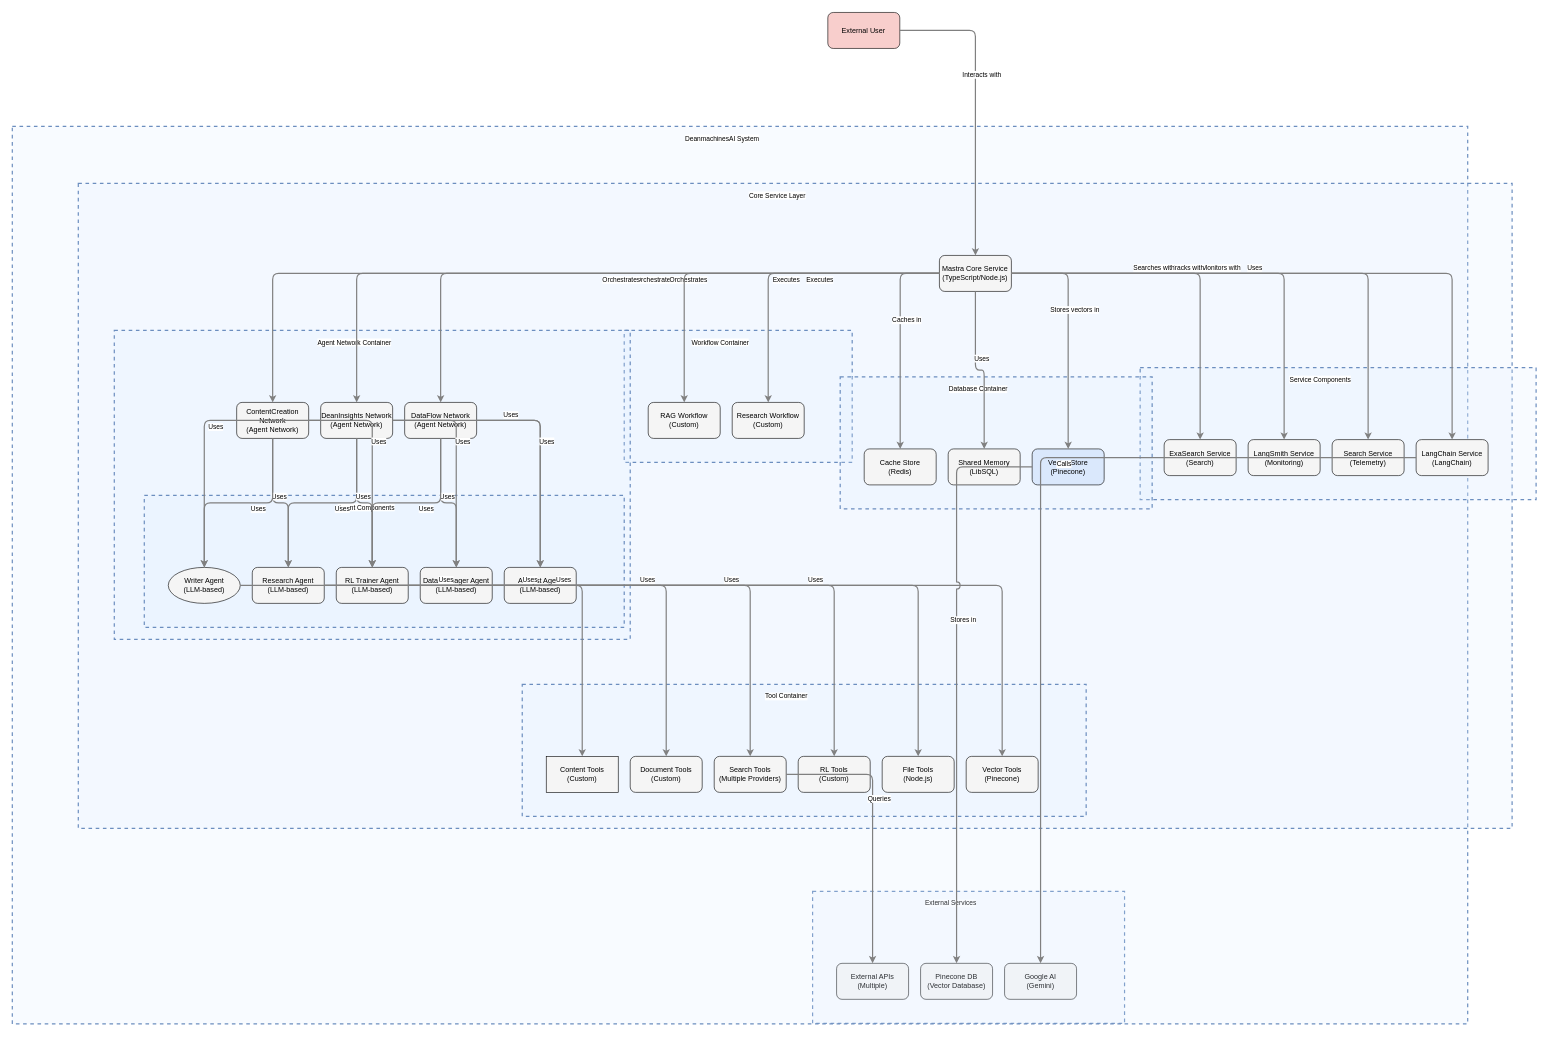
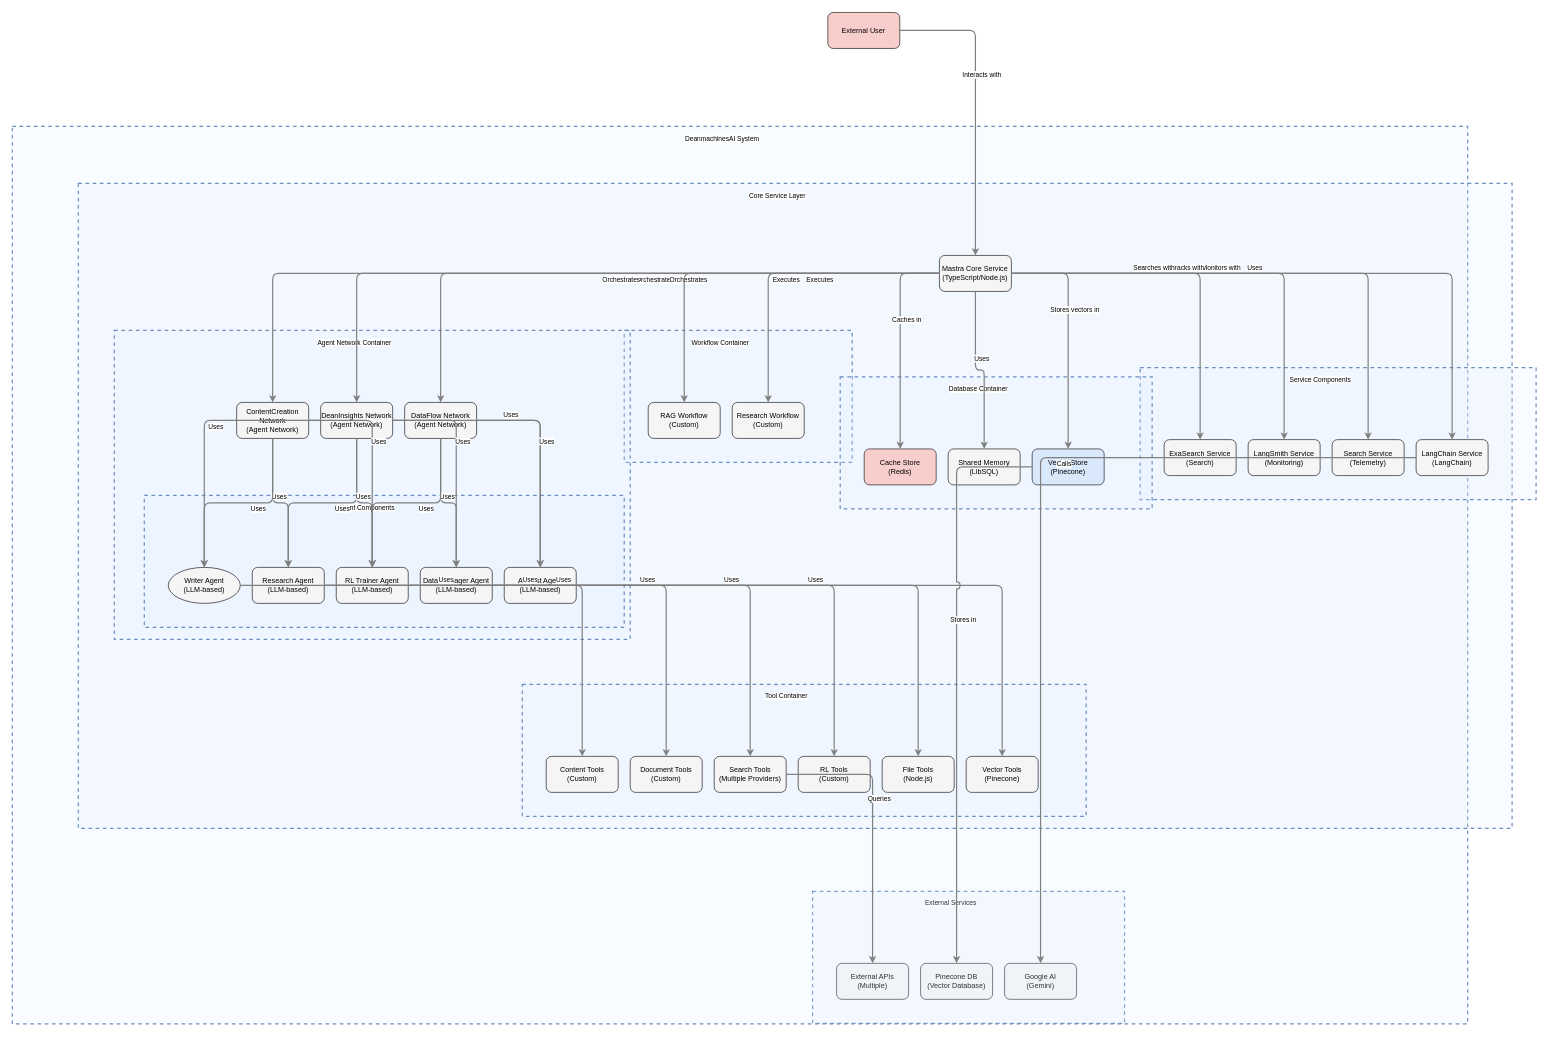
(900, 467) -> (900, 467)
(582, 774) -> (582, 774)
